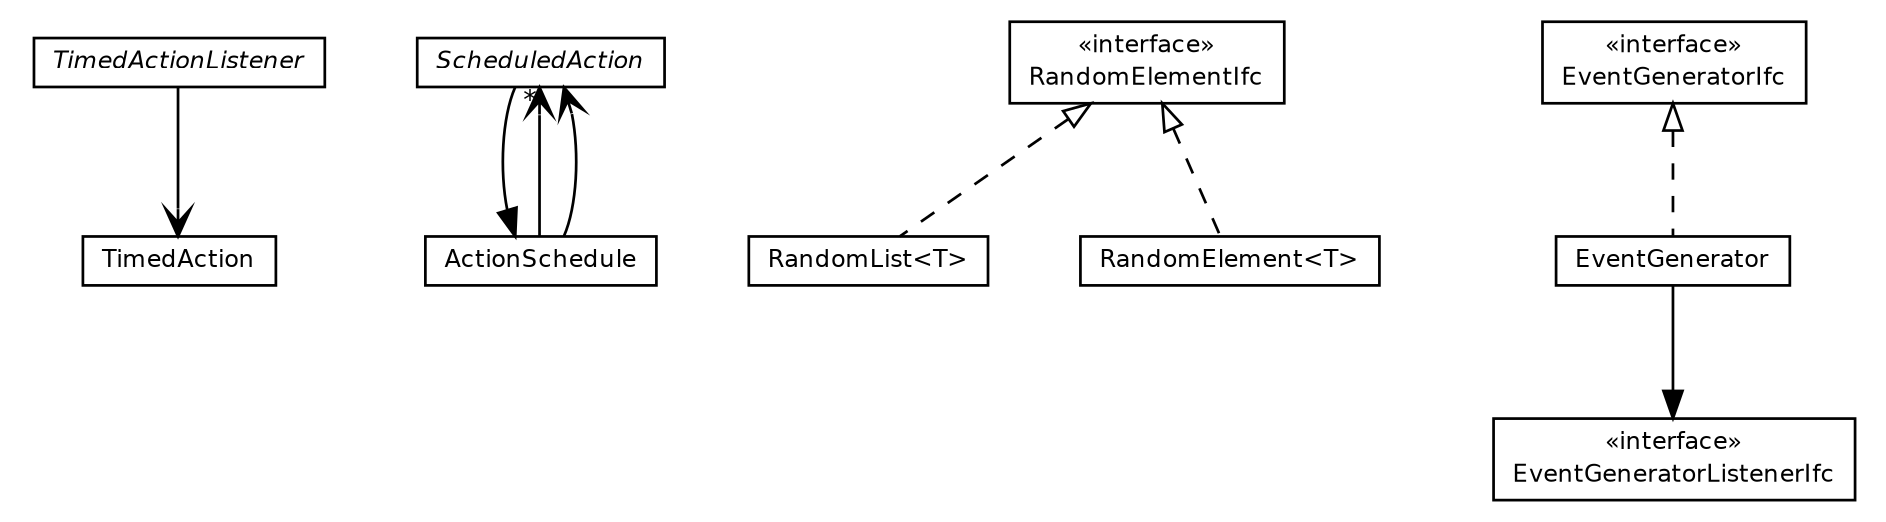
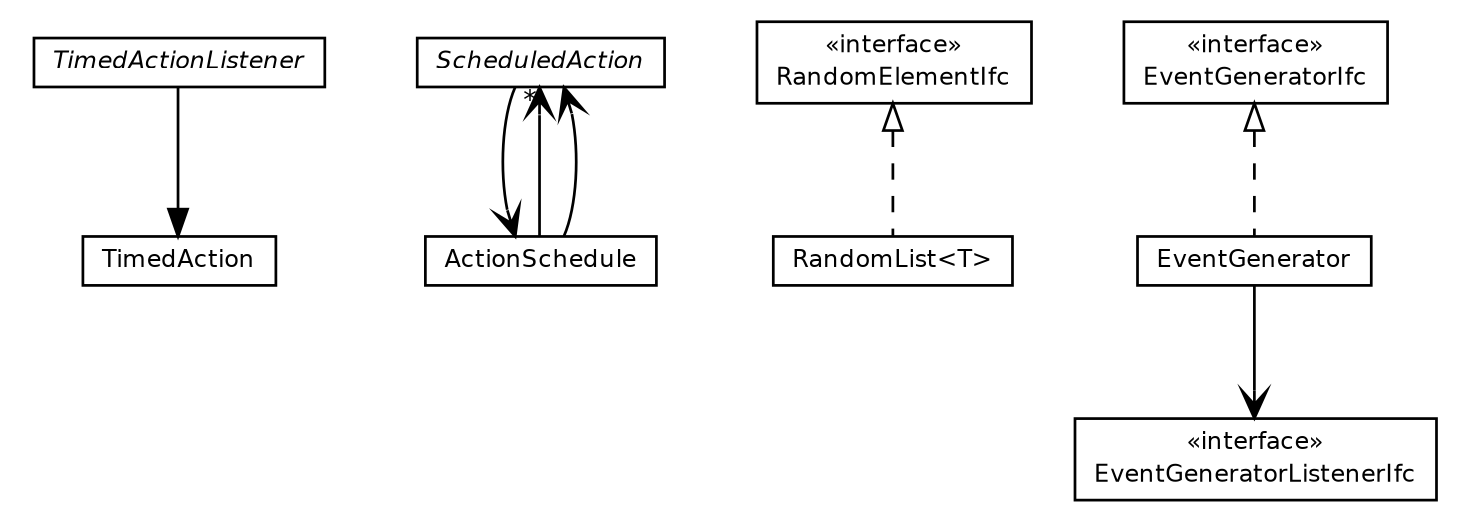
(178, 148) -> (178, 148)
(503, 148) -> (503, 148)
(1230, 261) -> none
(1673, 338) -> (1254, 338)
